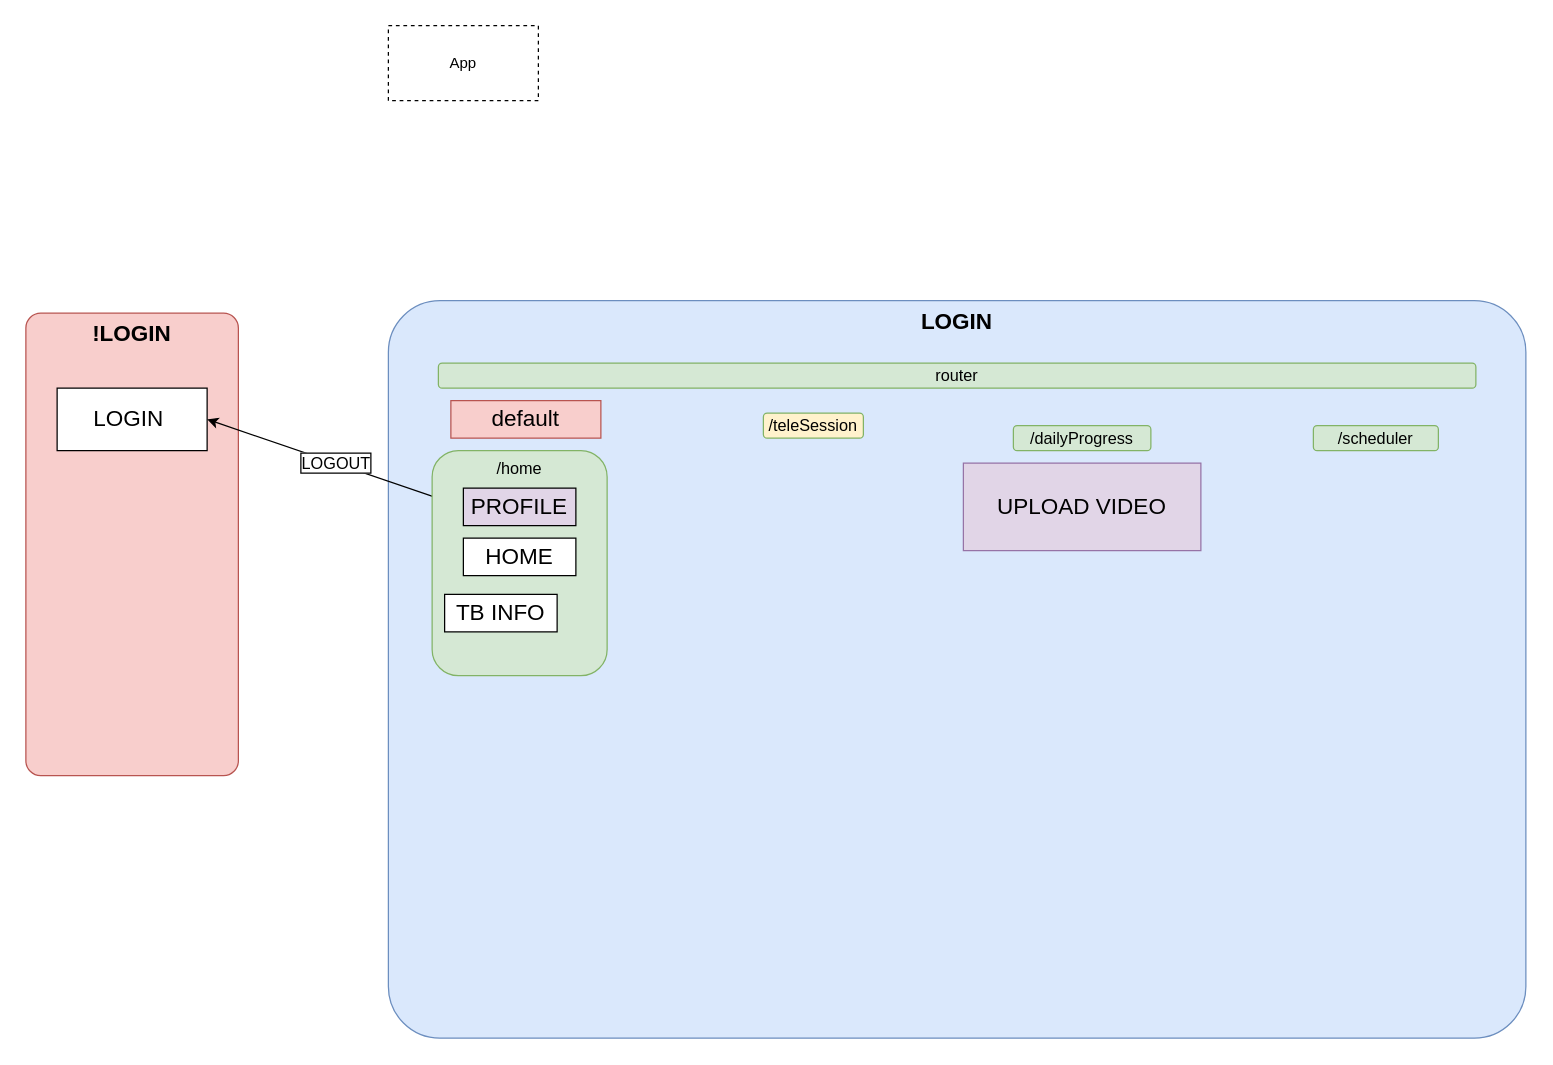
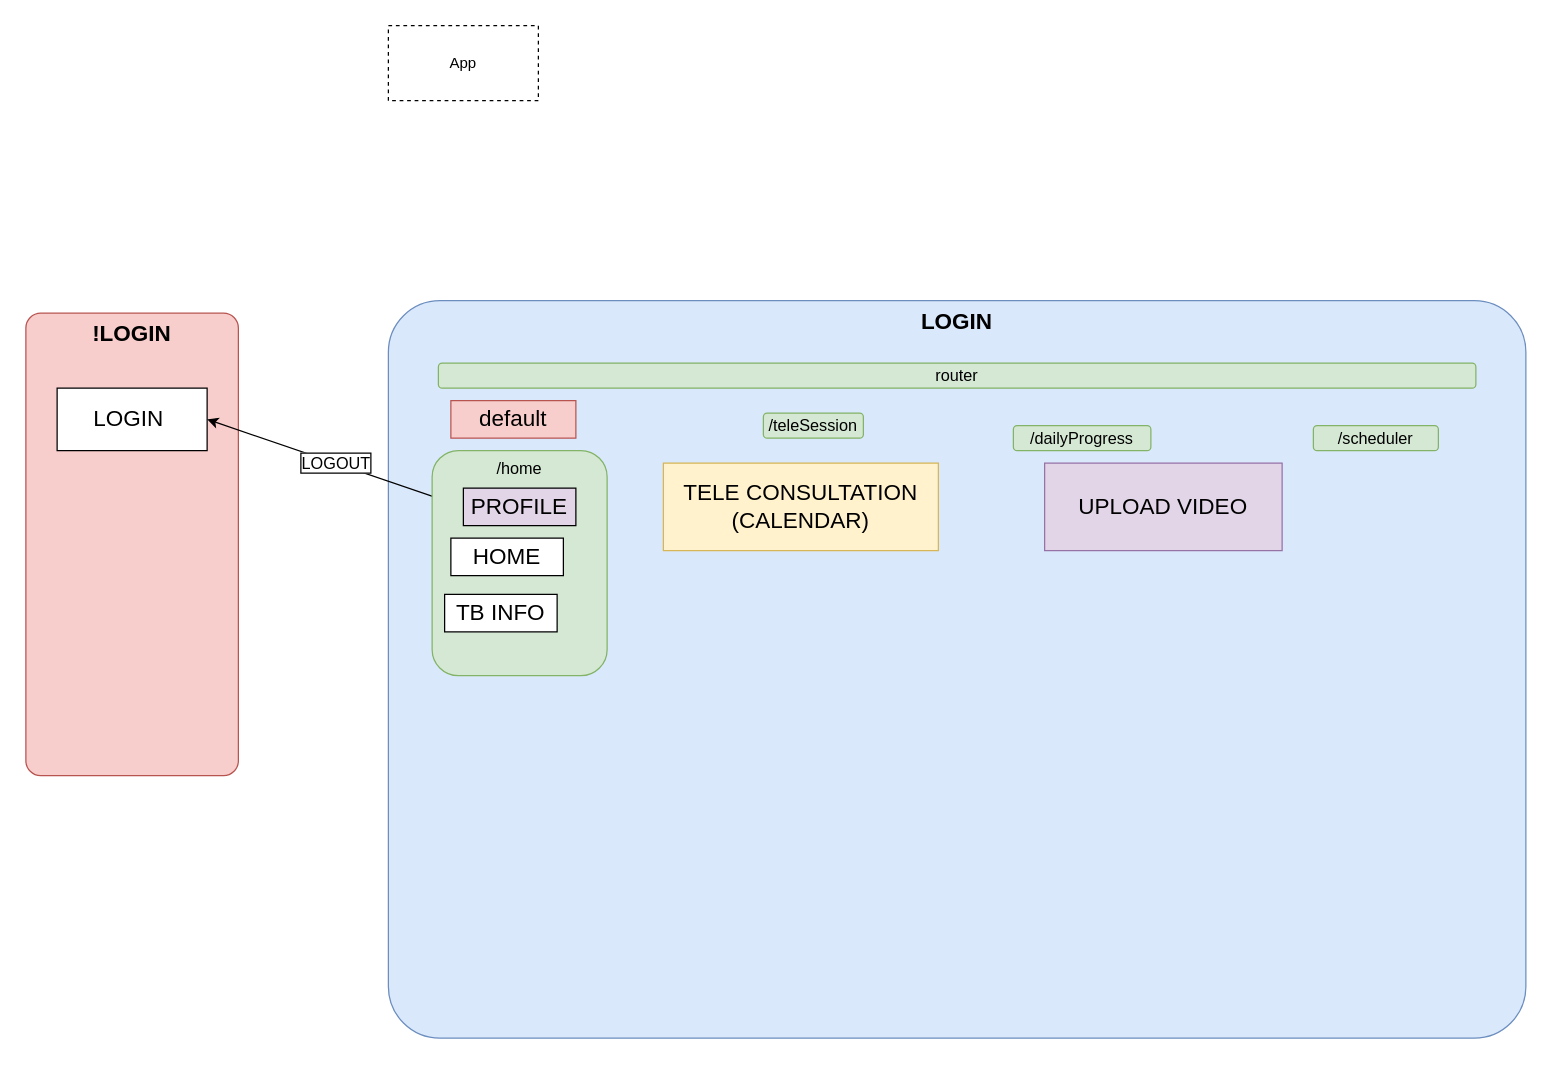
(526, 419) -> (513, 419)
(813, 426) -> (813, 426)
none -> (801, 507)
(1082, 507) -> (1163, 507)
(519, 557) -> (507, 557)
